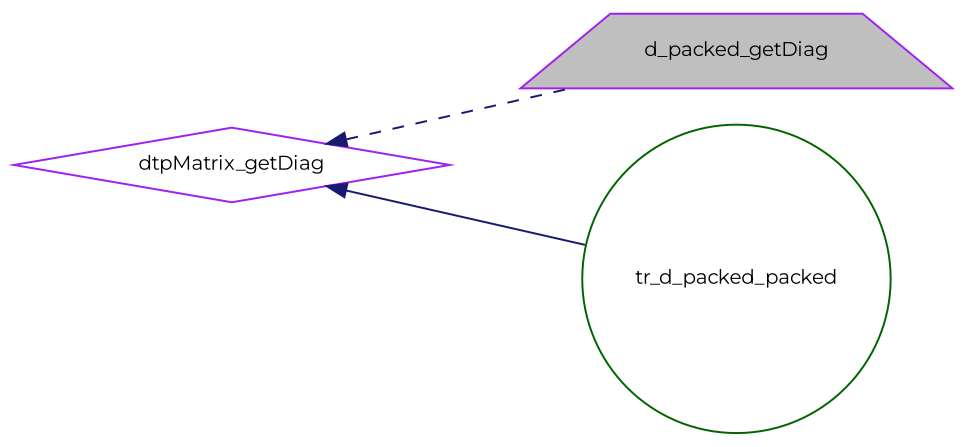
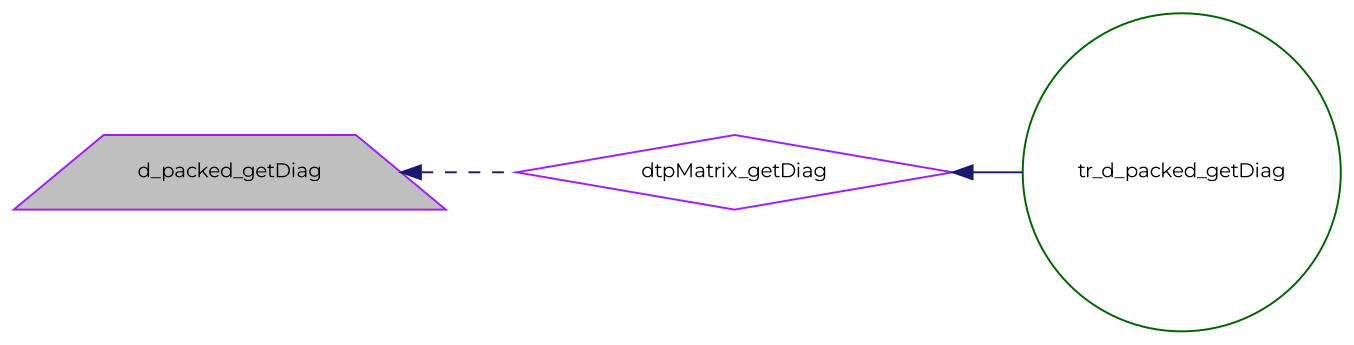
(458, 114) -> (469, 172)
(736, 279) -> (1182, 172)
